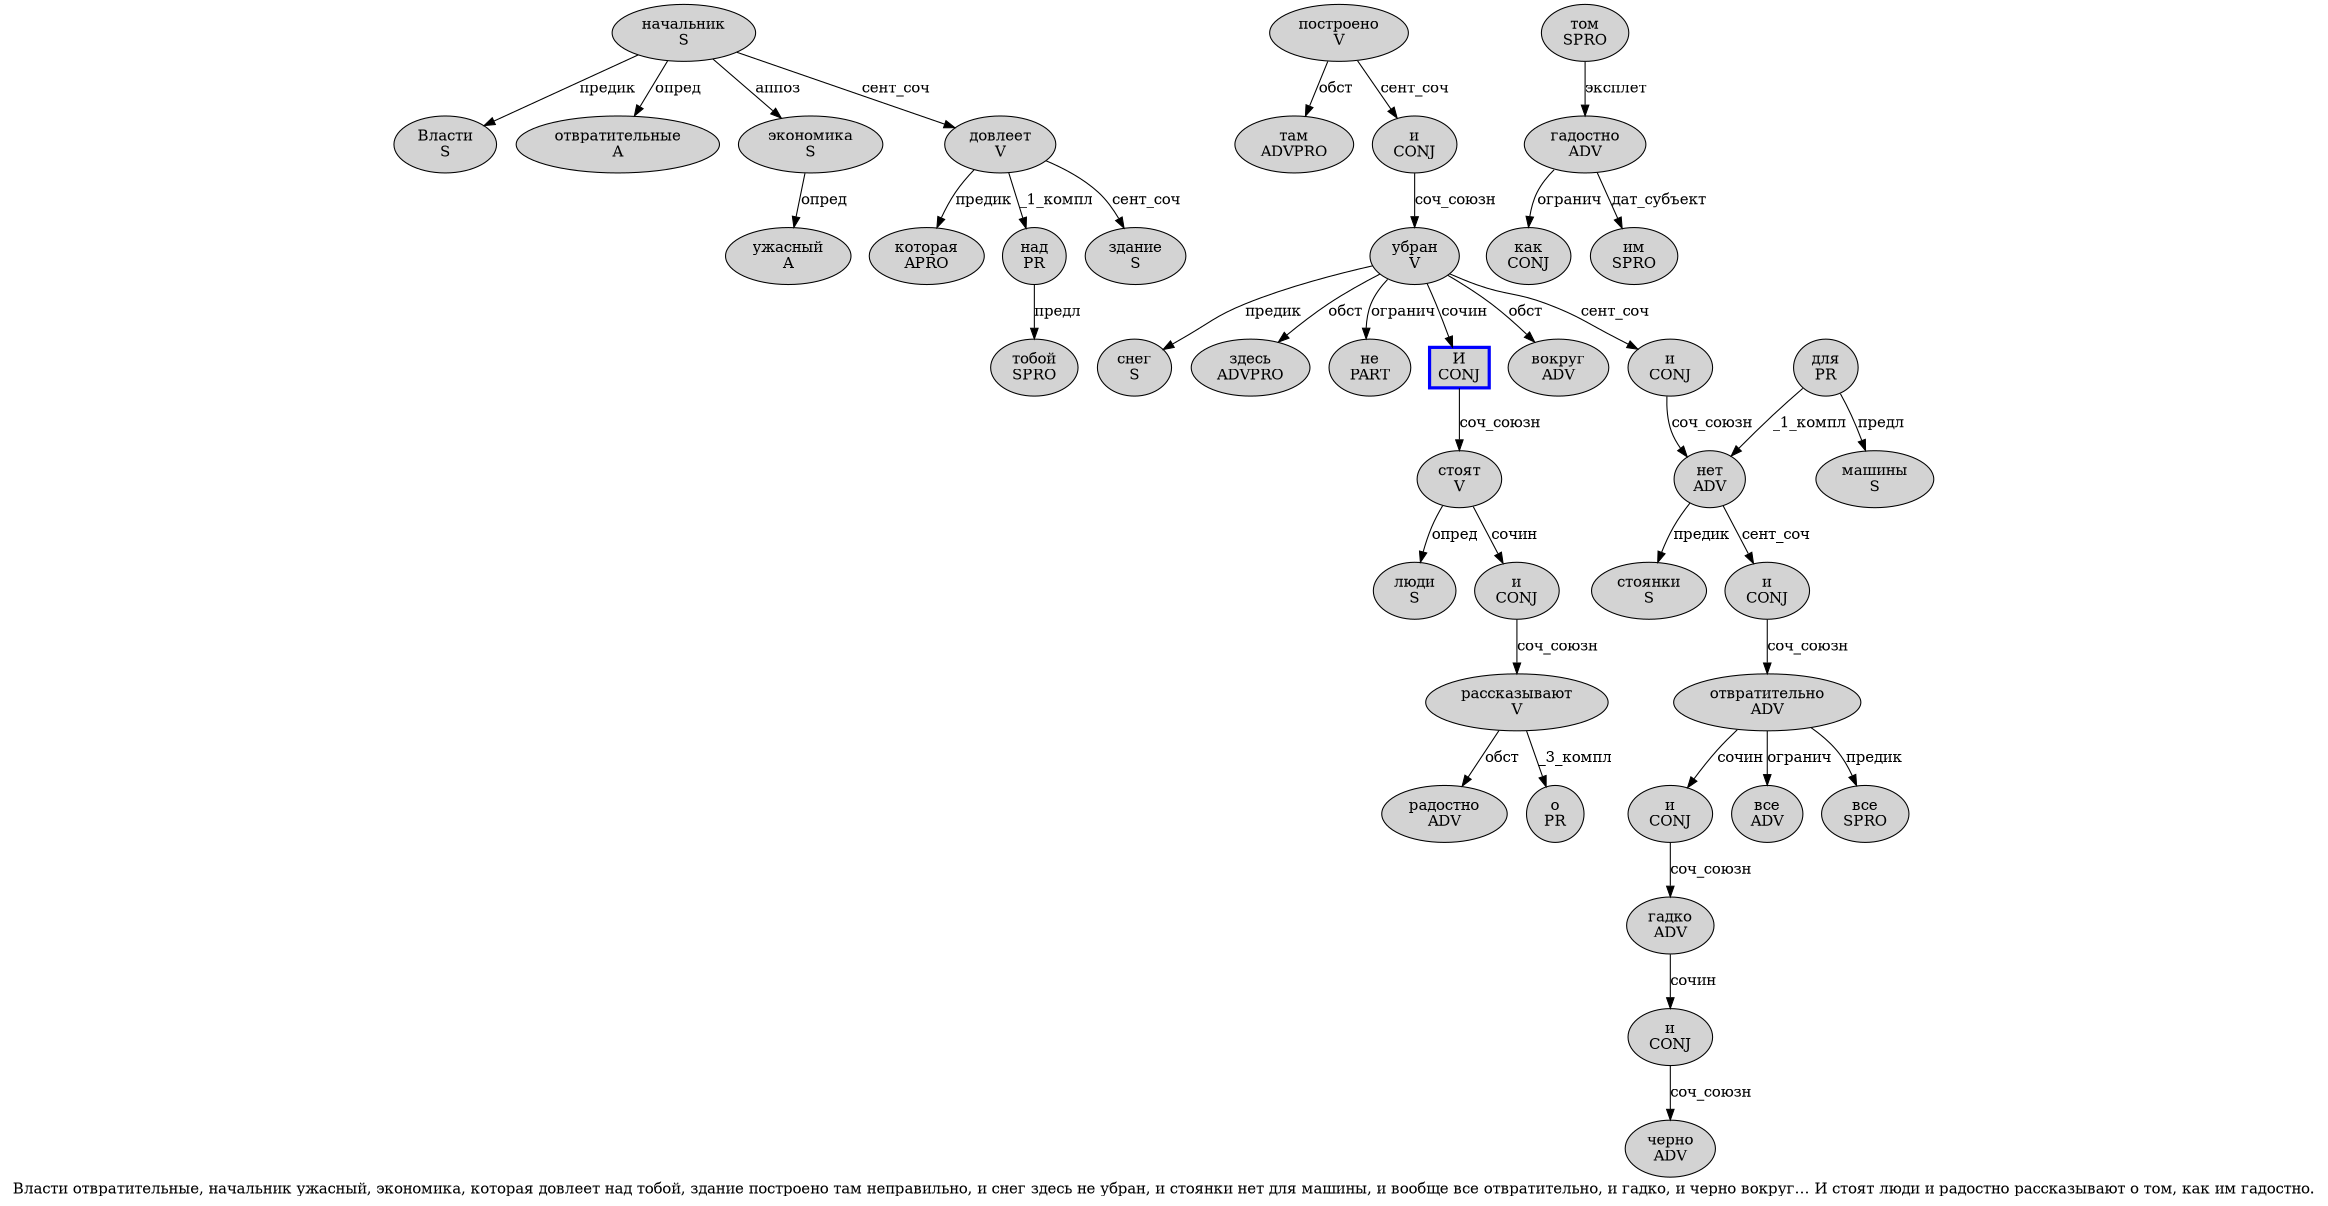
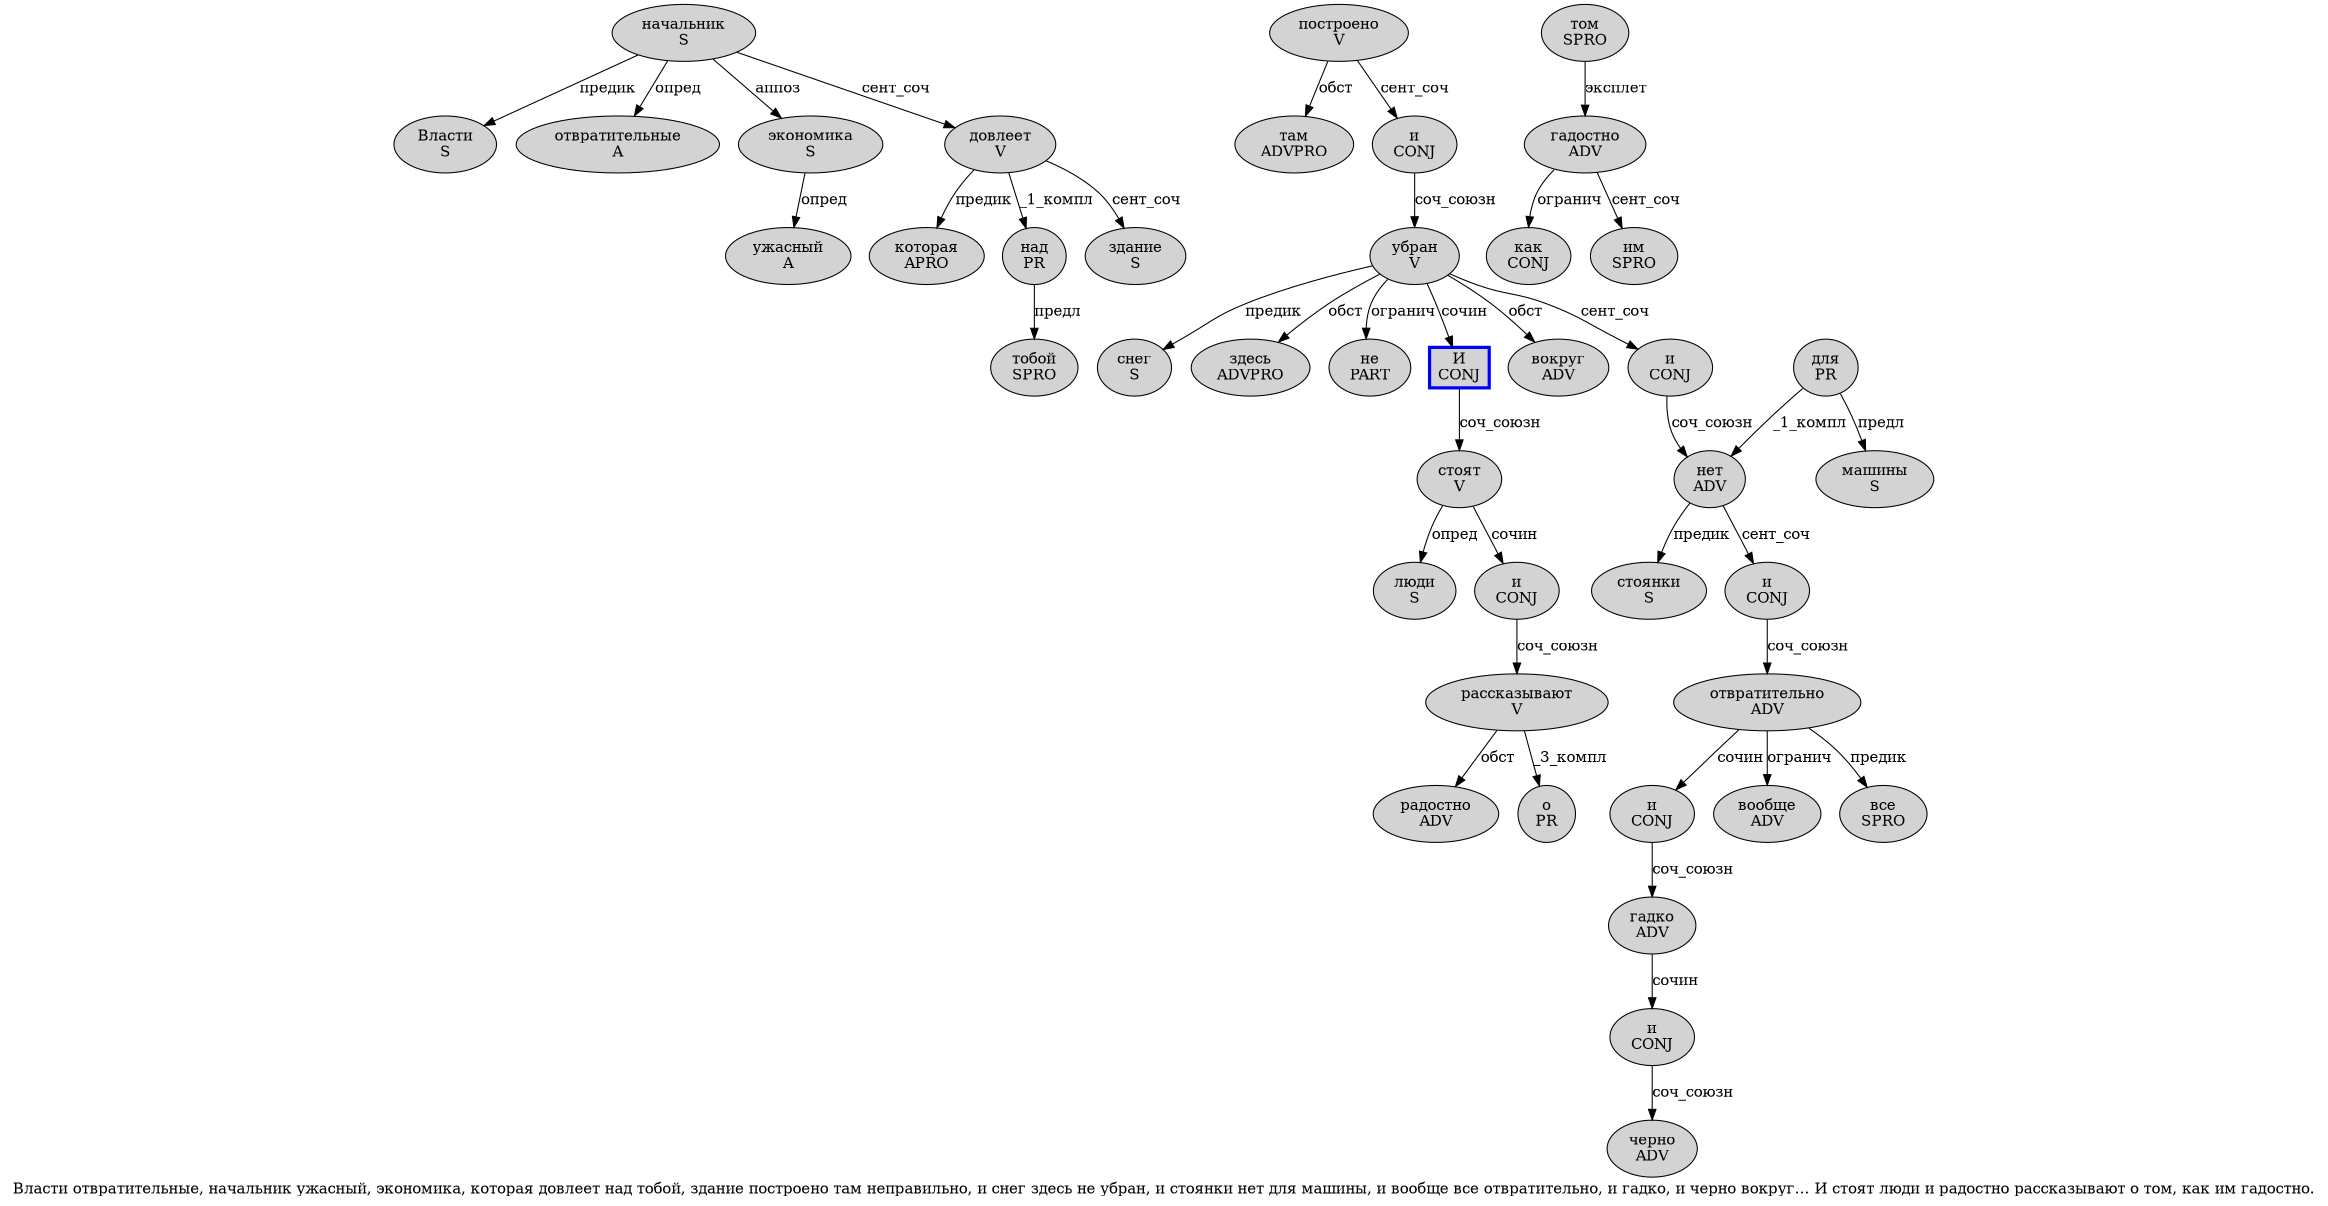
(1659, 200) -> (1646, 200)
(1767, 814) -> (1767, 814)
